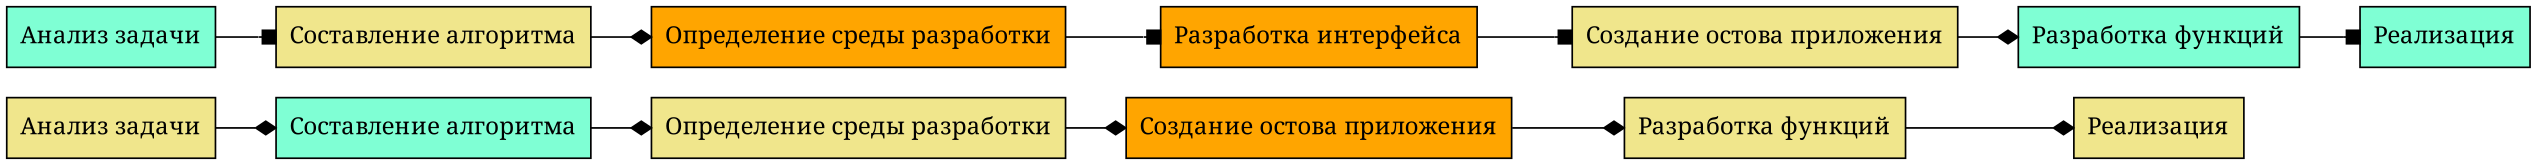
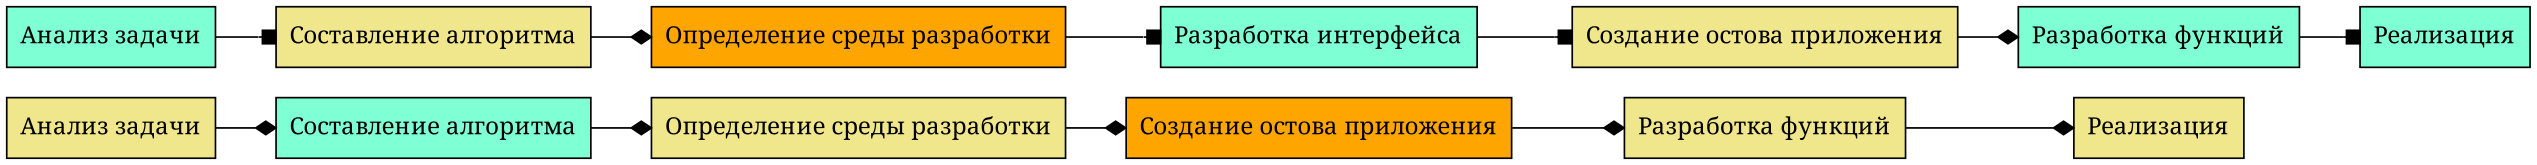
(1319, 37) -> (1319, 37)
